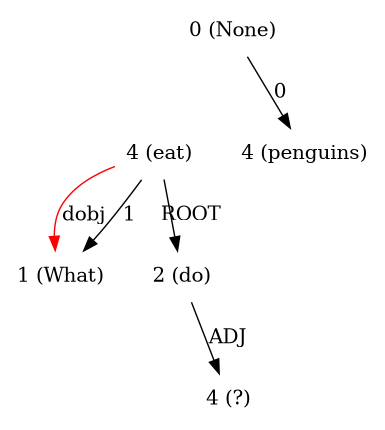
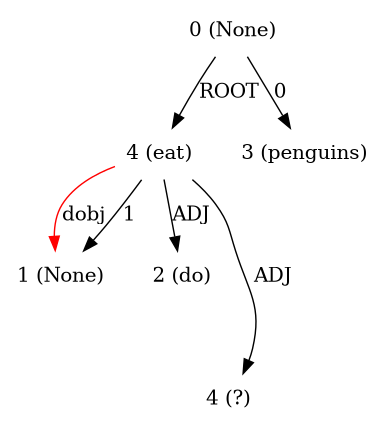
none -> (197, 86)
(305, 154) -> (305, 154)
(191, 215) -> (191, 215)
(61, 277) -> (61, 277)
(203, 331) -> (240, 264)
